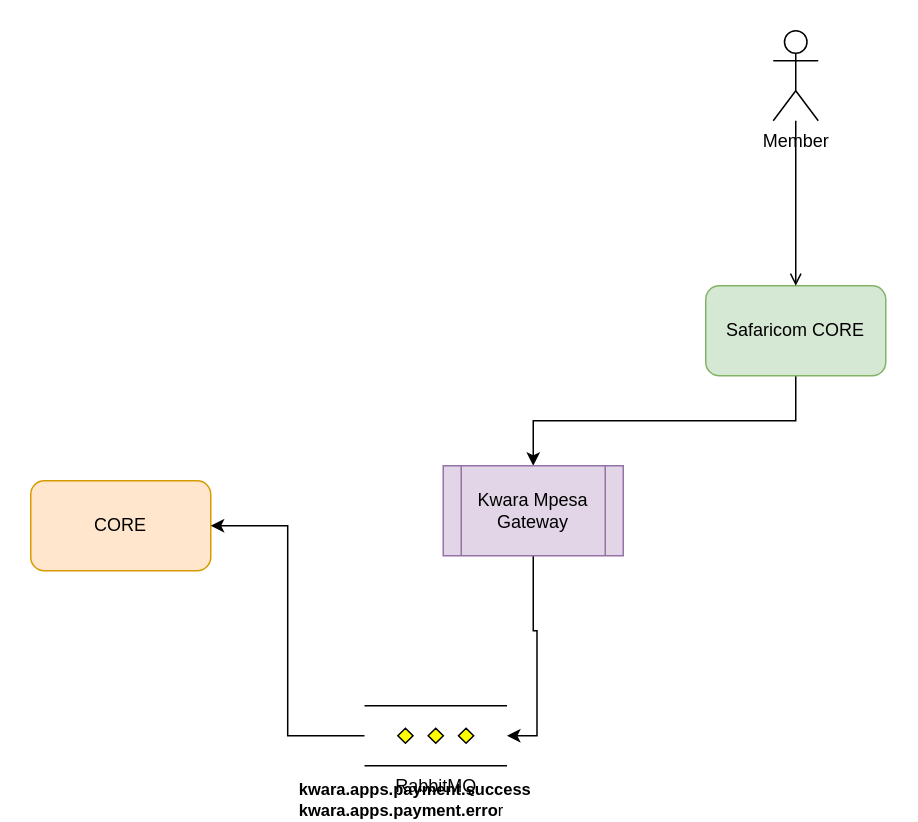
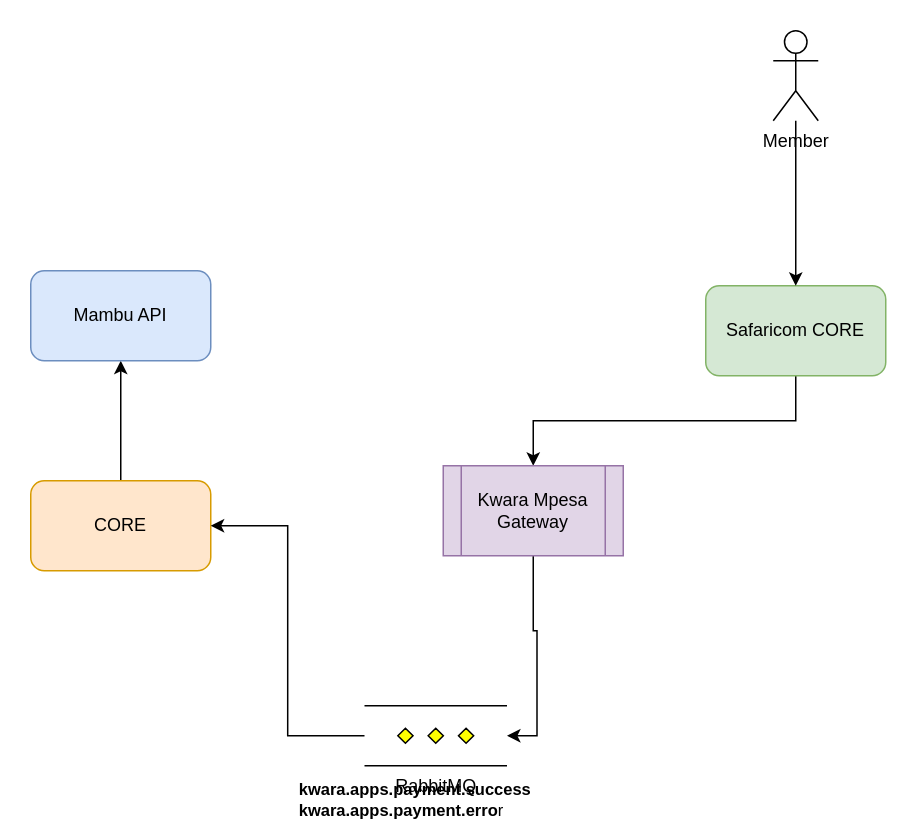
(796, 276) -> (796, 274)
none -> (121, 316)
none -> (121, 426)
